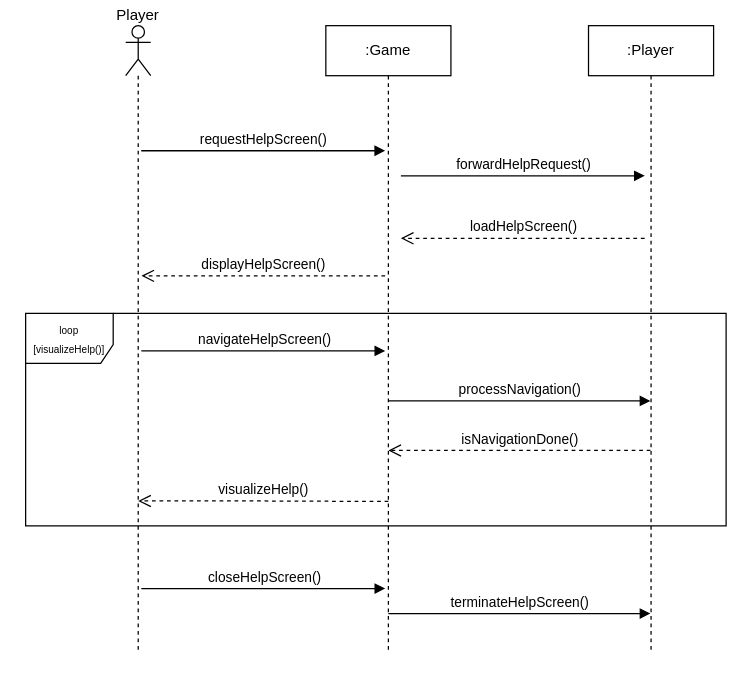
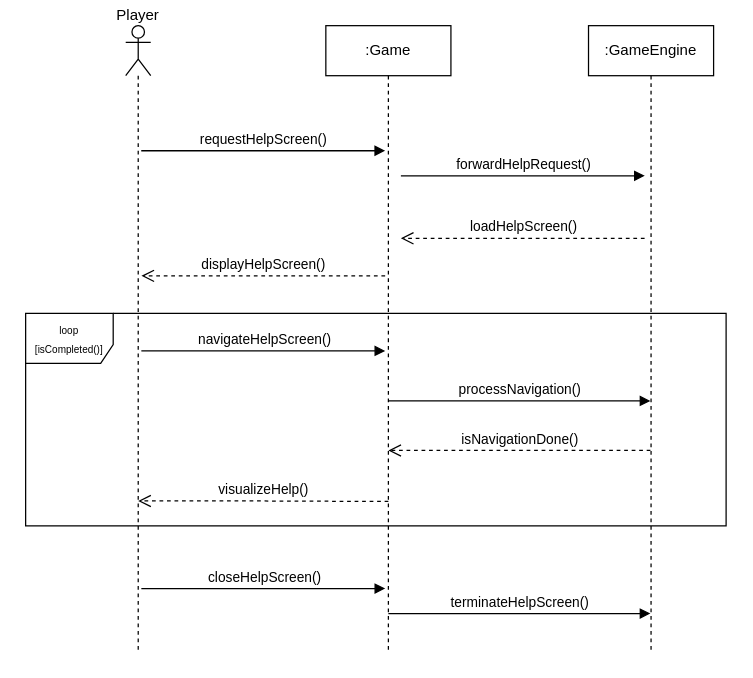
(651, 51) -> (651, 51)
(69, 338) -> (69, 338)
